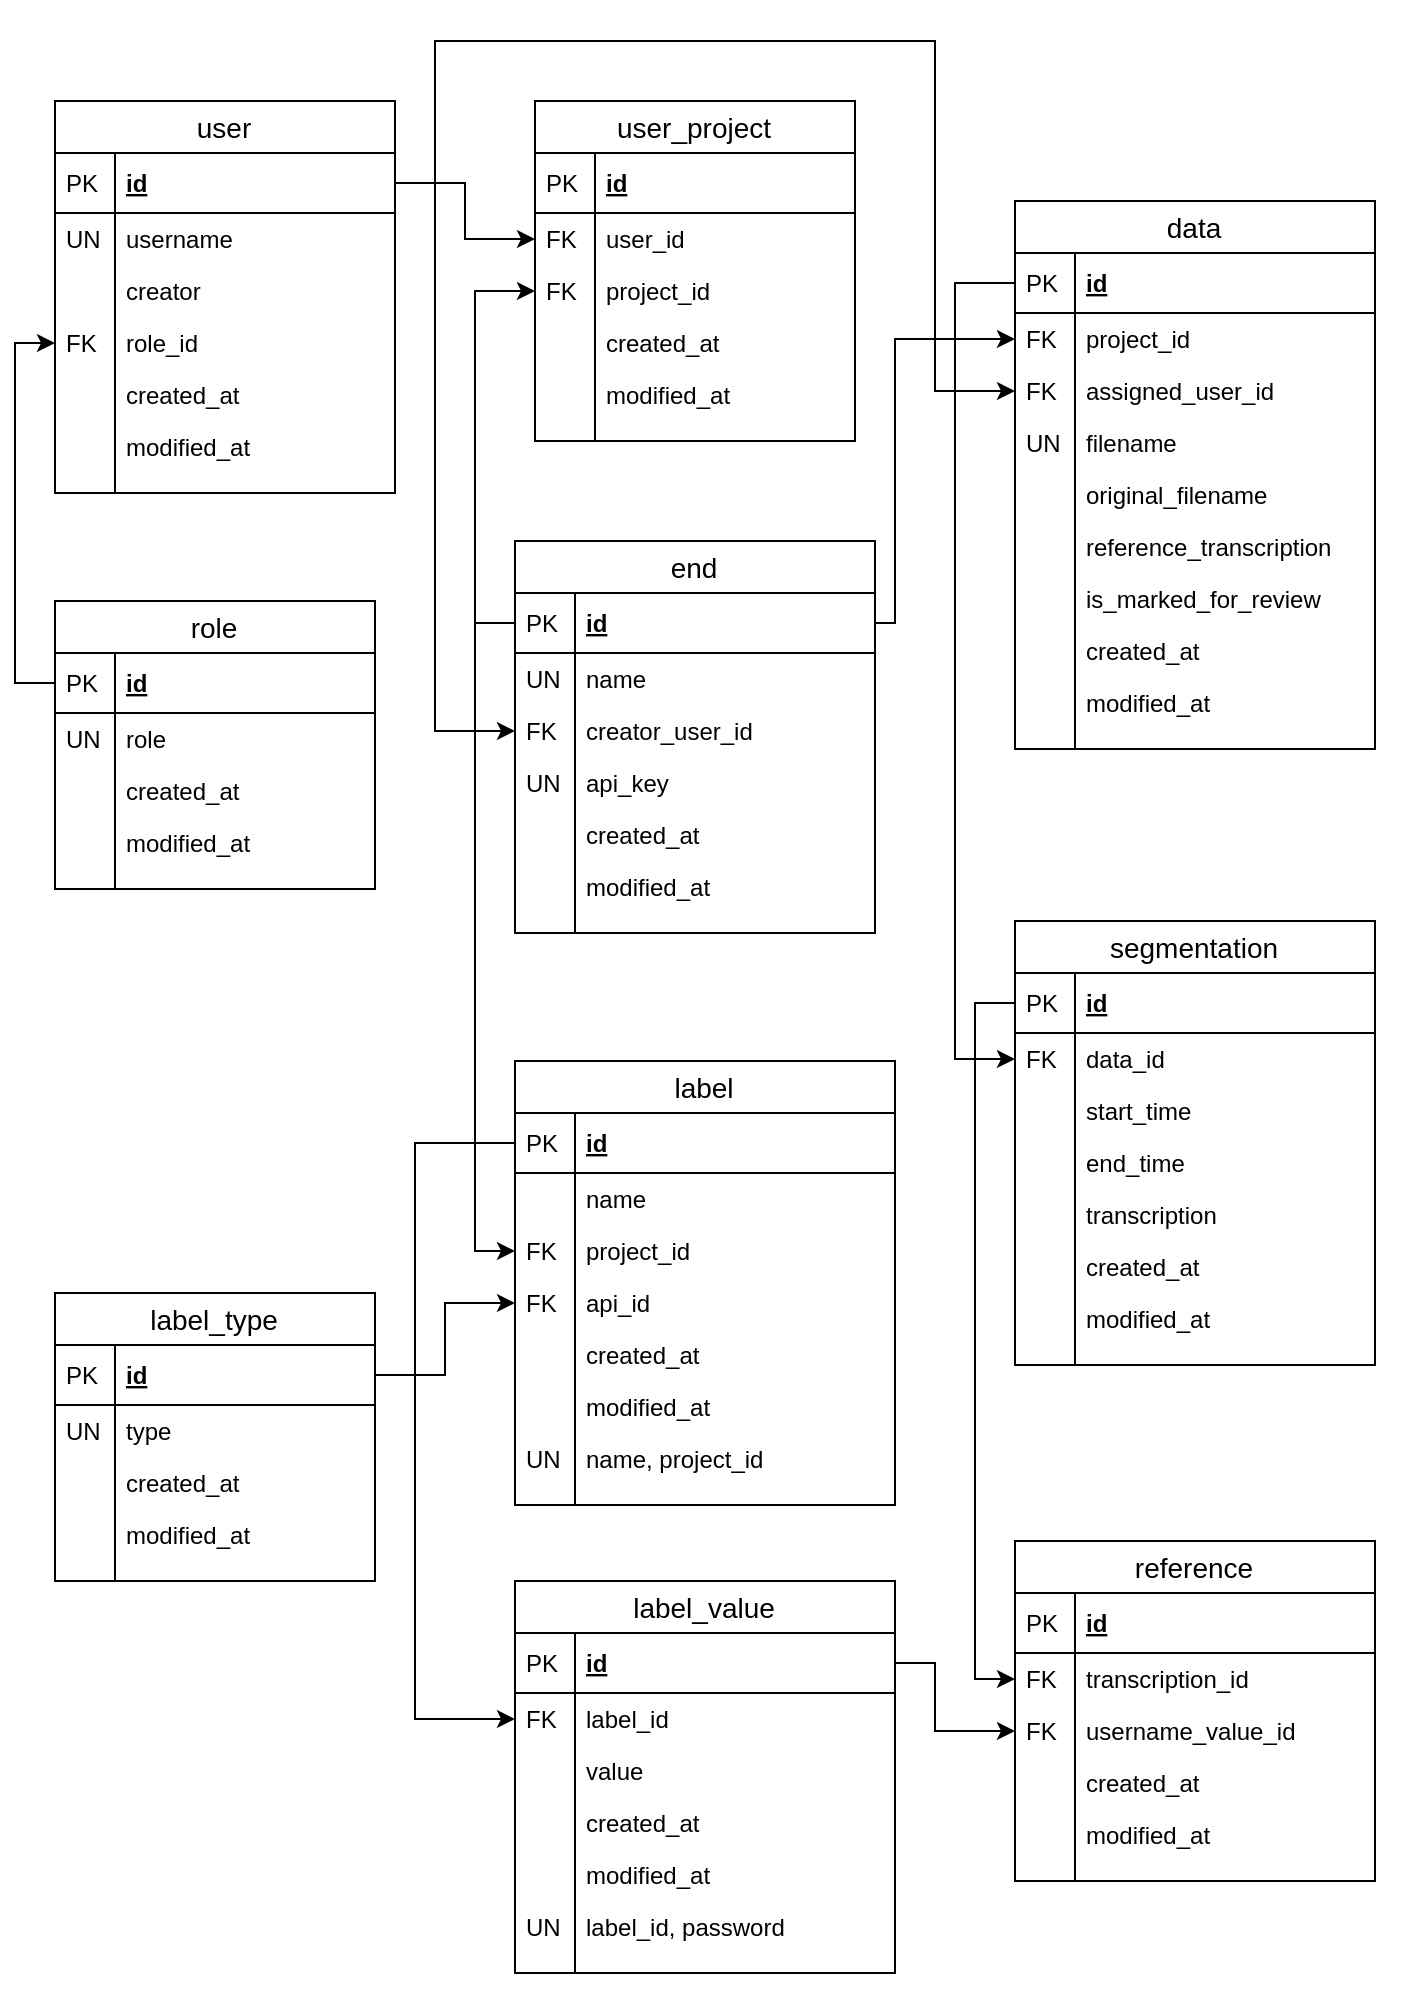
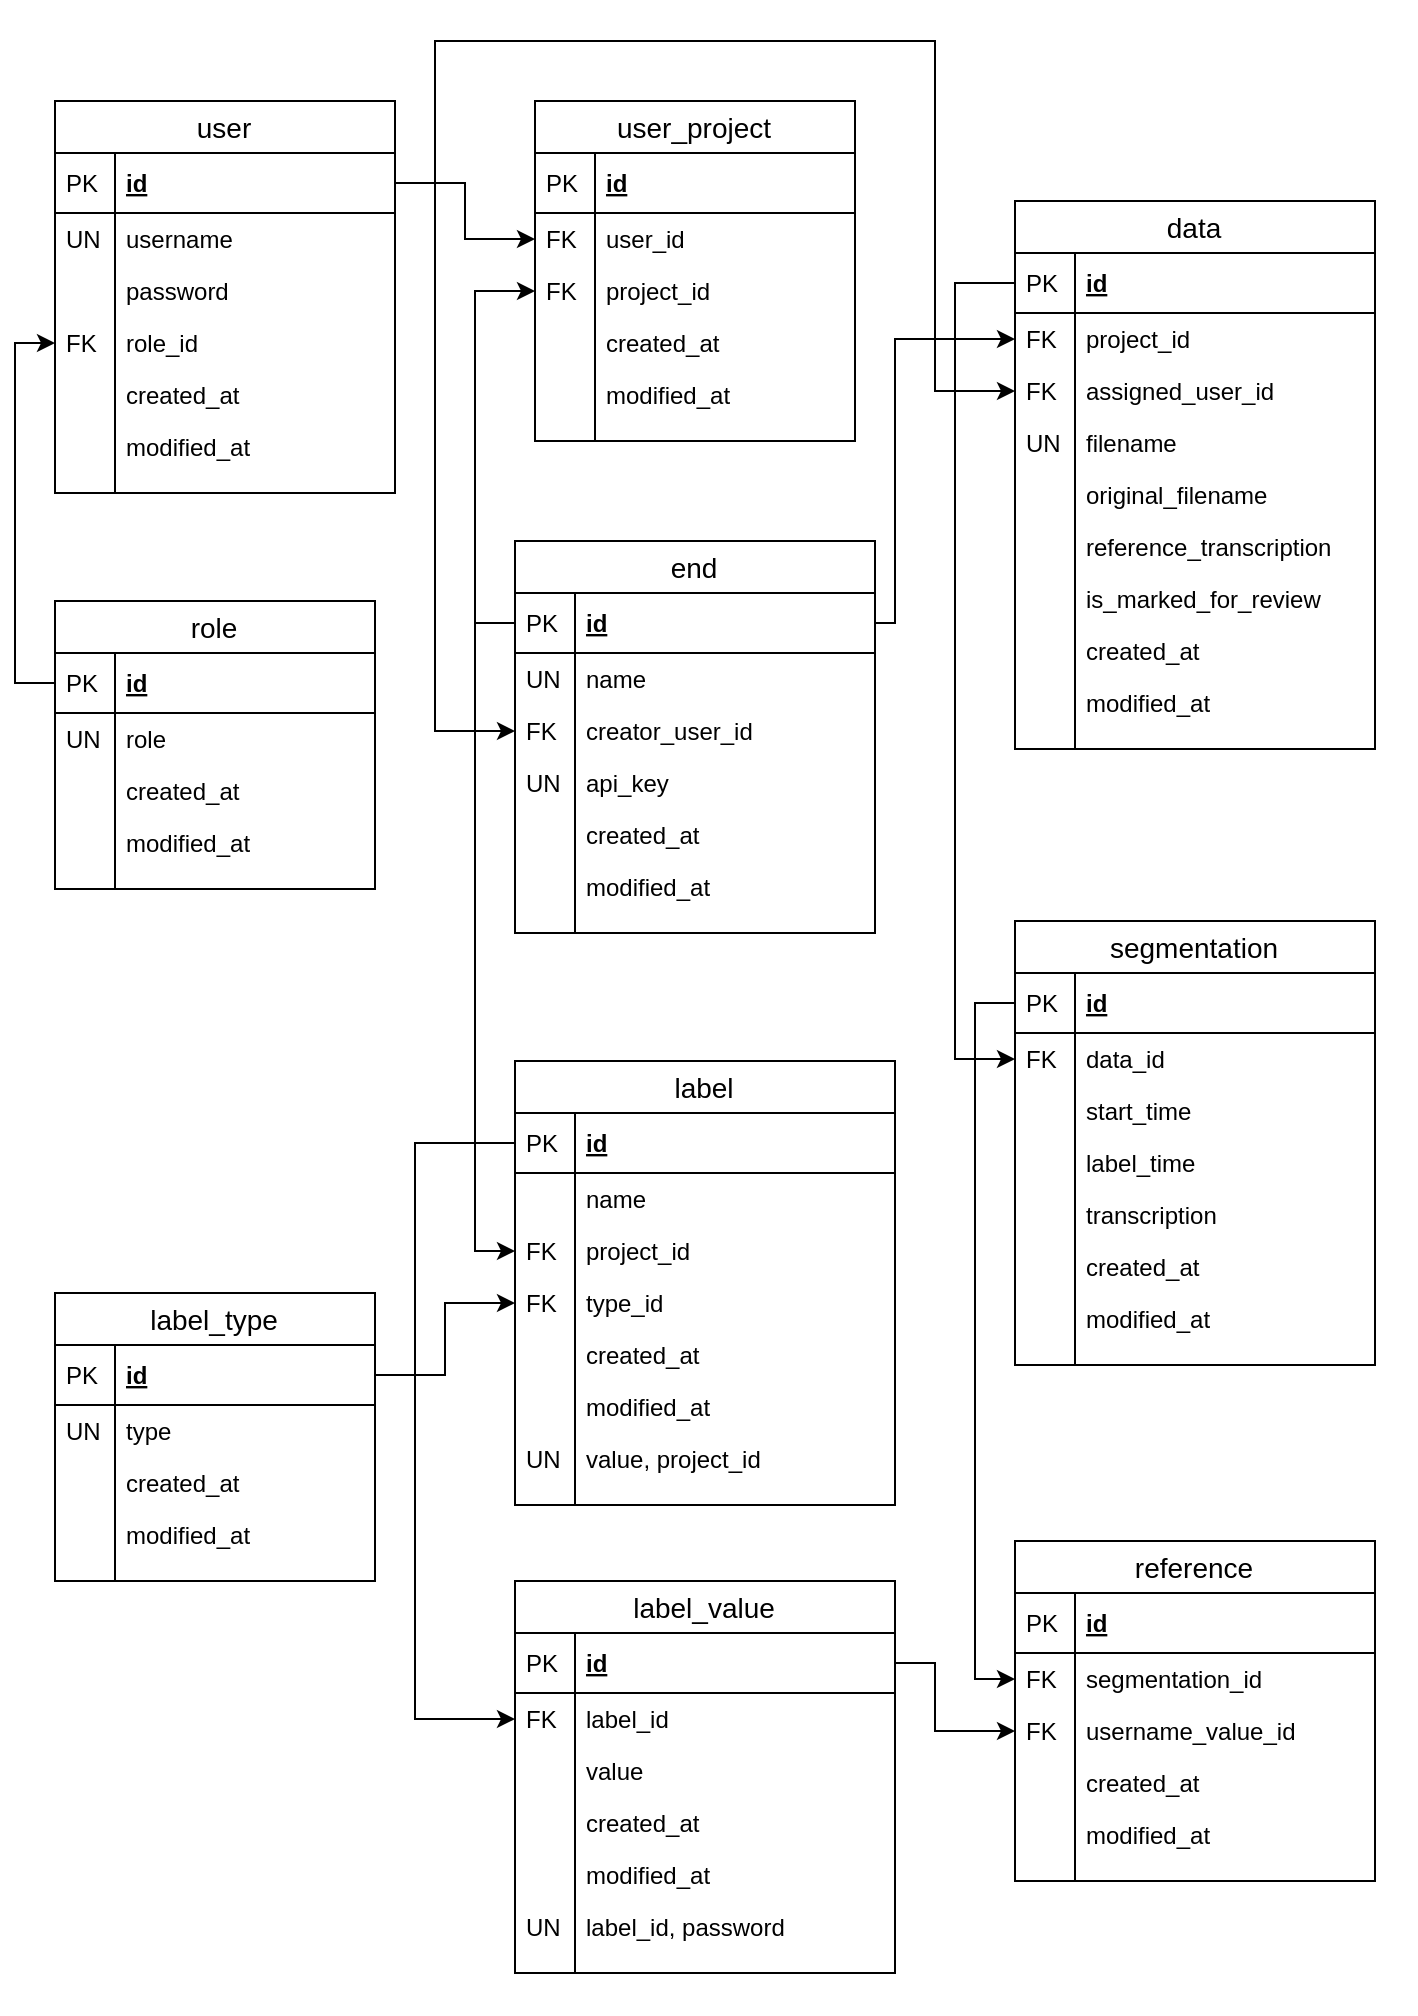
(173, 292) -> (180, 292)
(1137, 1164) -> (1144, 1164)
(620, 1304) -> (630, 1304)
(684, 1460) -> (688, 1460)
(1184, 1680) -> (1181, 1680)
